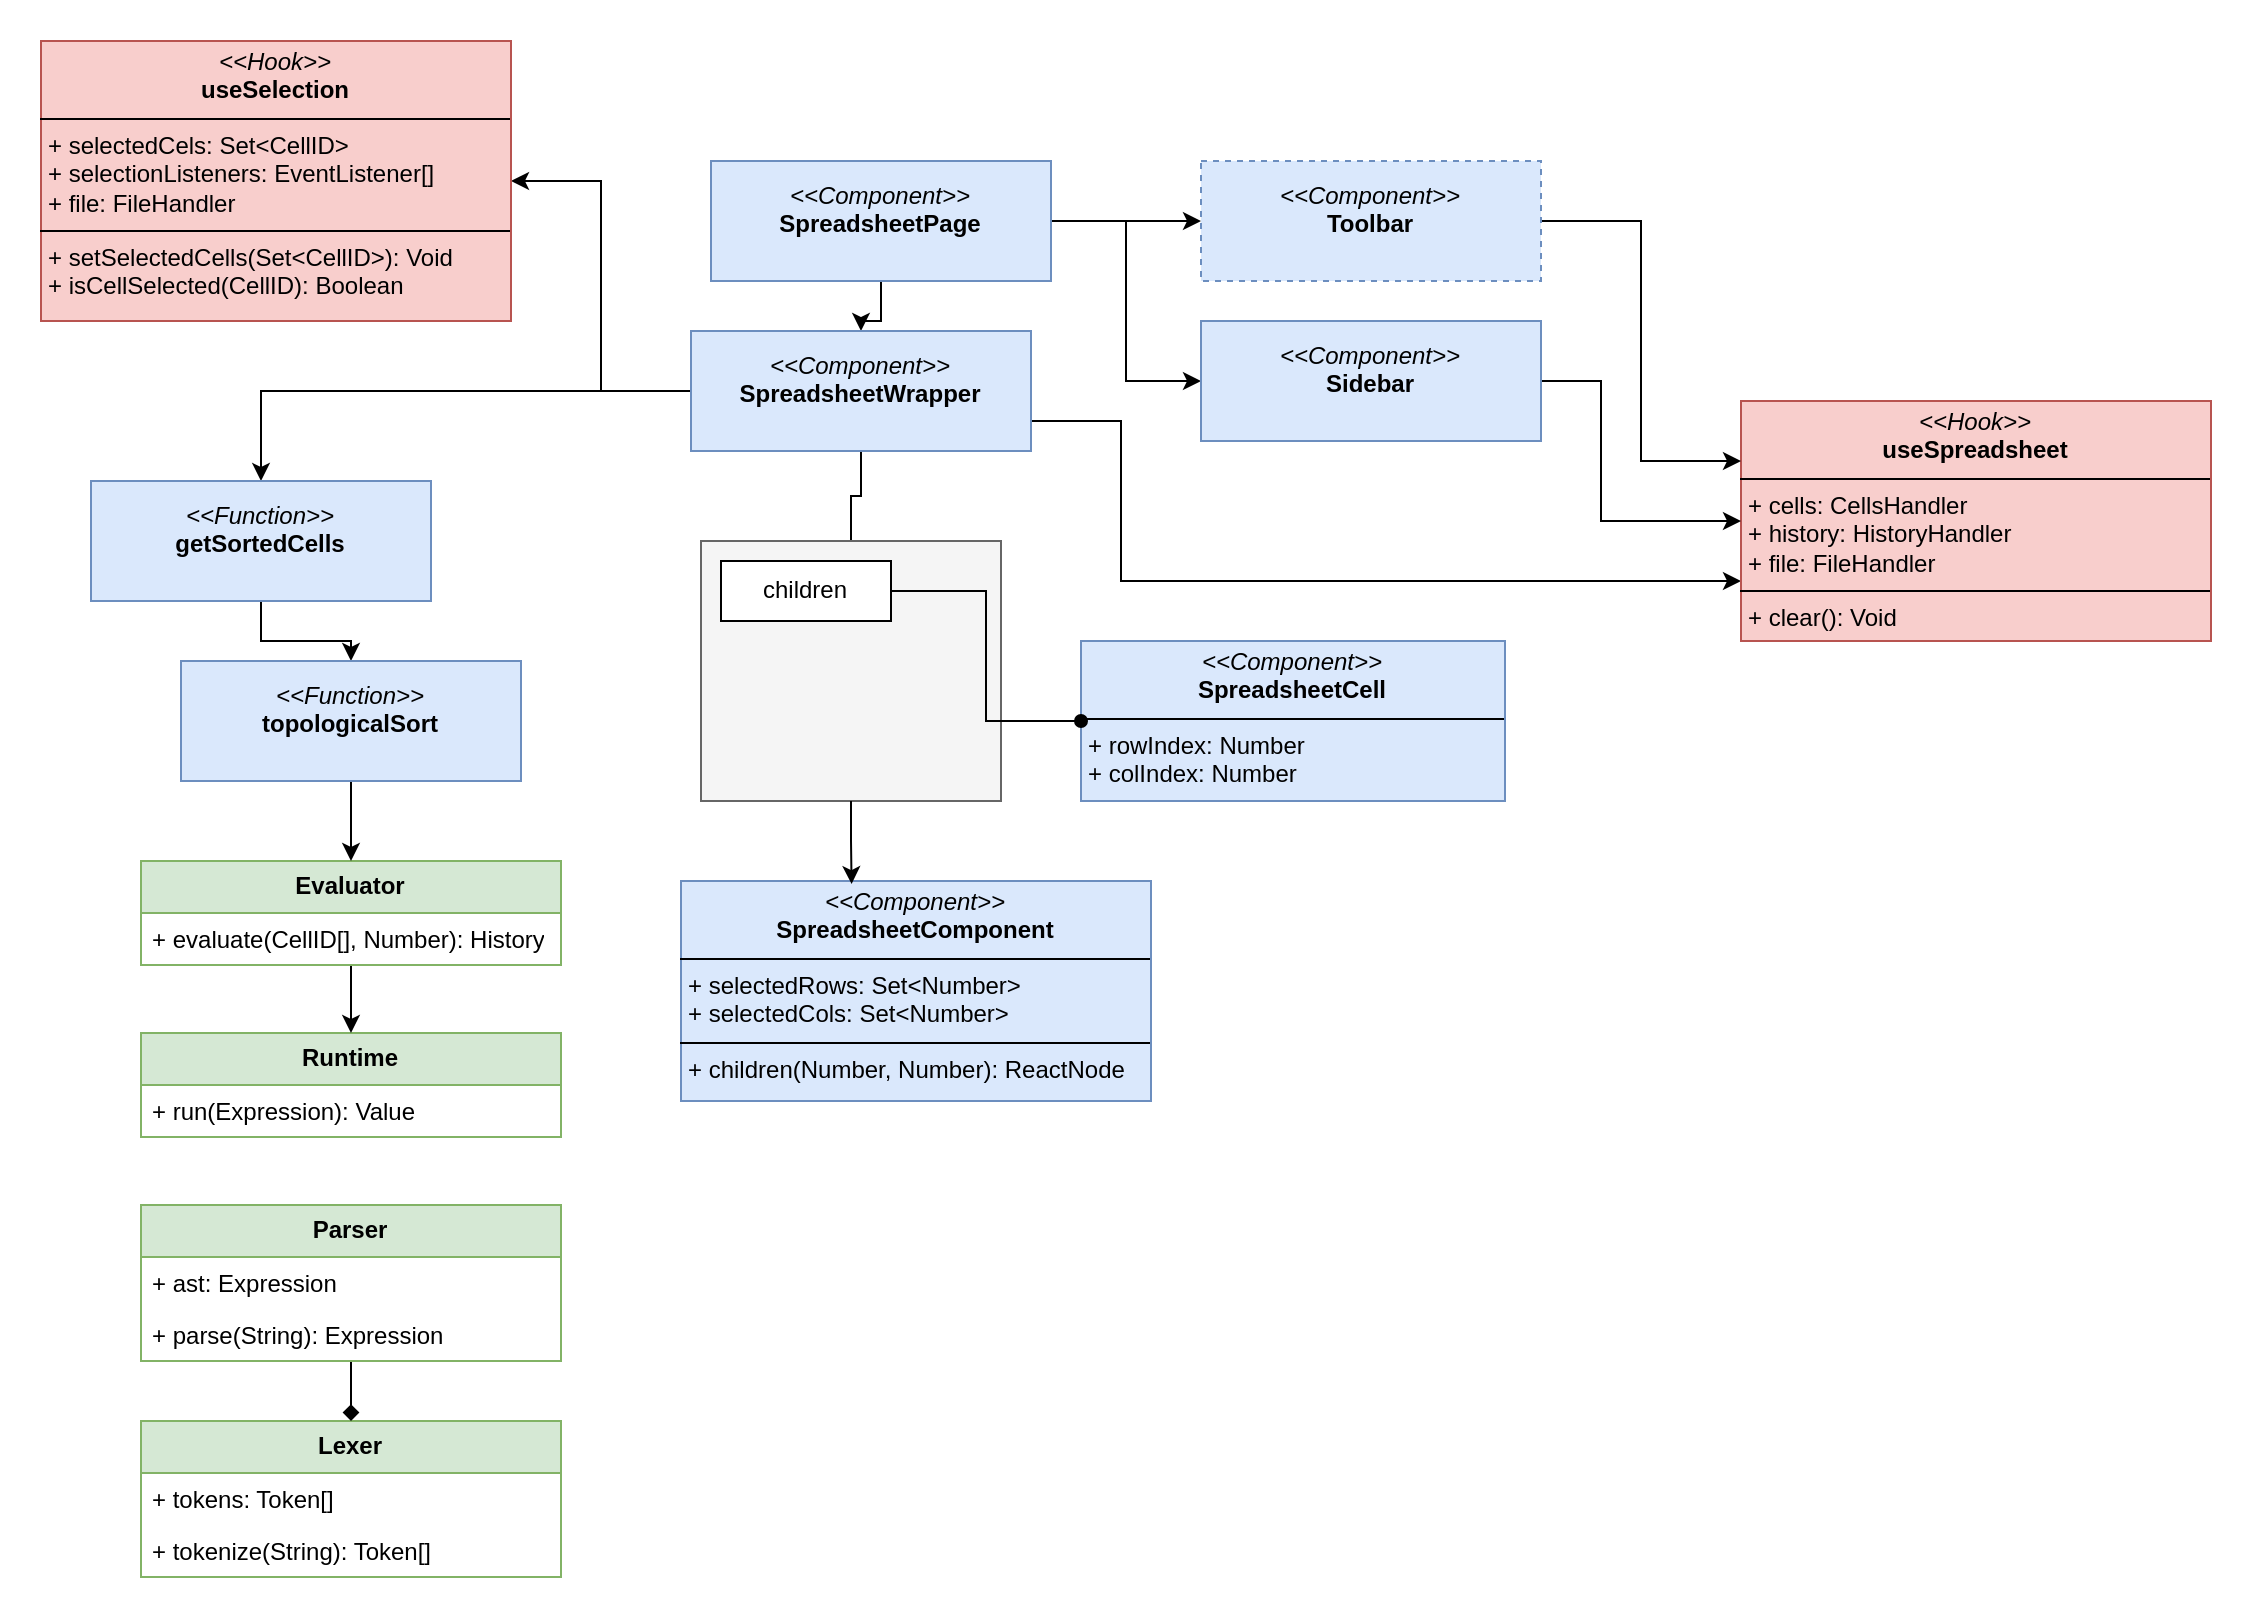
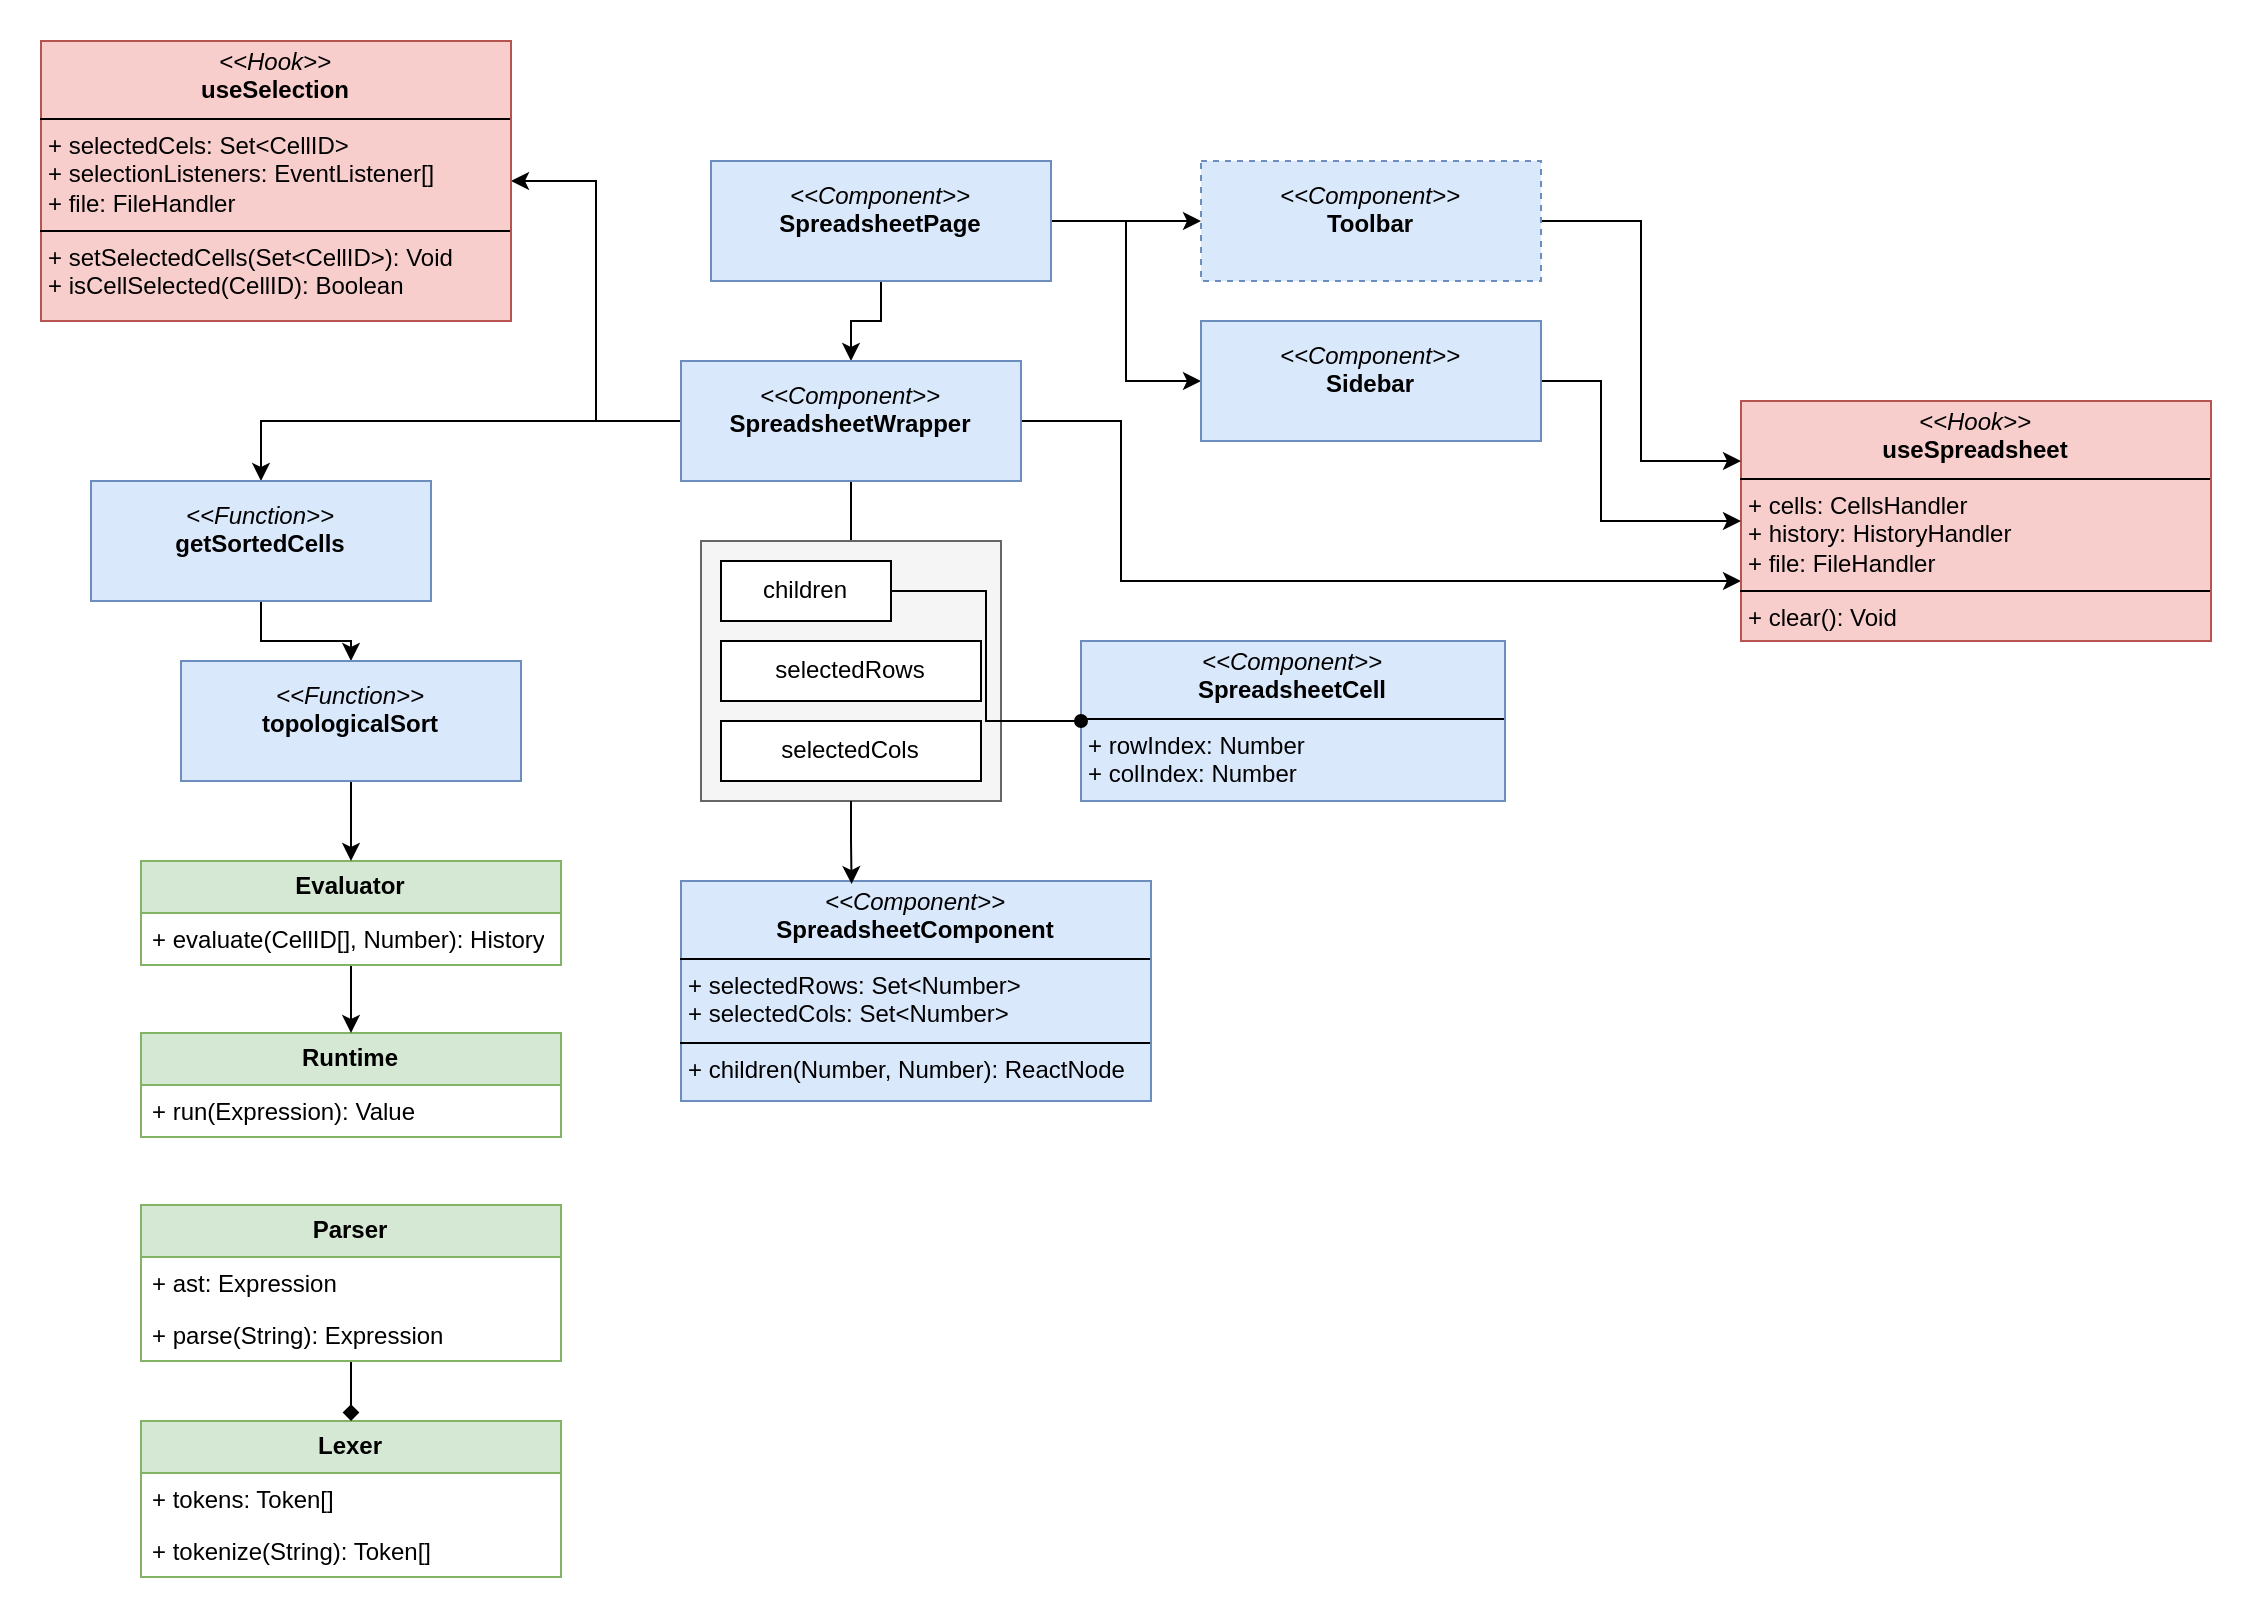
(861, 391) -> (851, 421)
none -> (851, 671)
none -> (851, 751)
